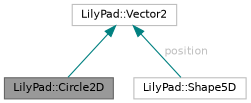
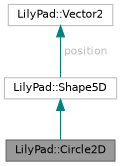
(88, 56) -> (61, 125)
